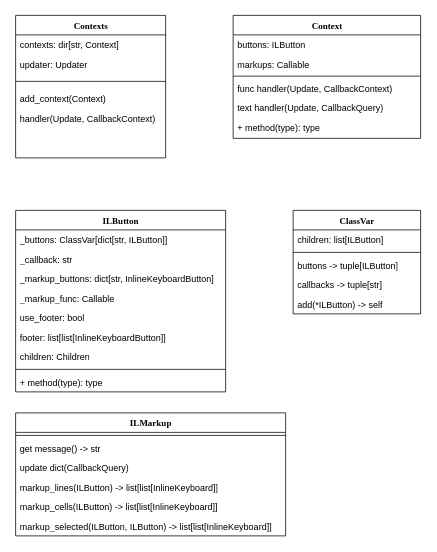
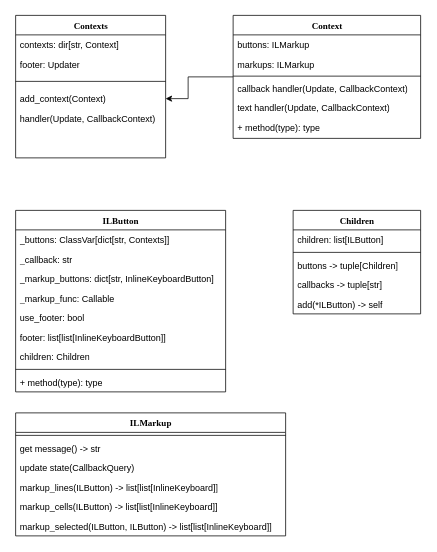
(278, 46) -> (278, 46)
(58, 65) -> (55, 65)
(274, 65) -> (278, 65)
(324, 89) -> (327, 94)
none -> (181, 99)
(319, 109) -> (324, 109)
(357, 221) -> (357, 221)
(111, 241) -> (111, 241)
(357, 271) -> (357, 266)
(81, 469) -> (84, 469)
